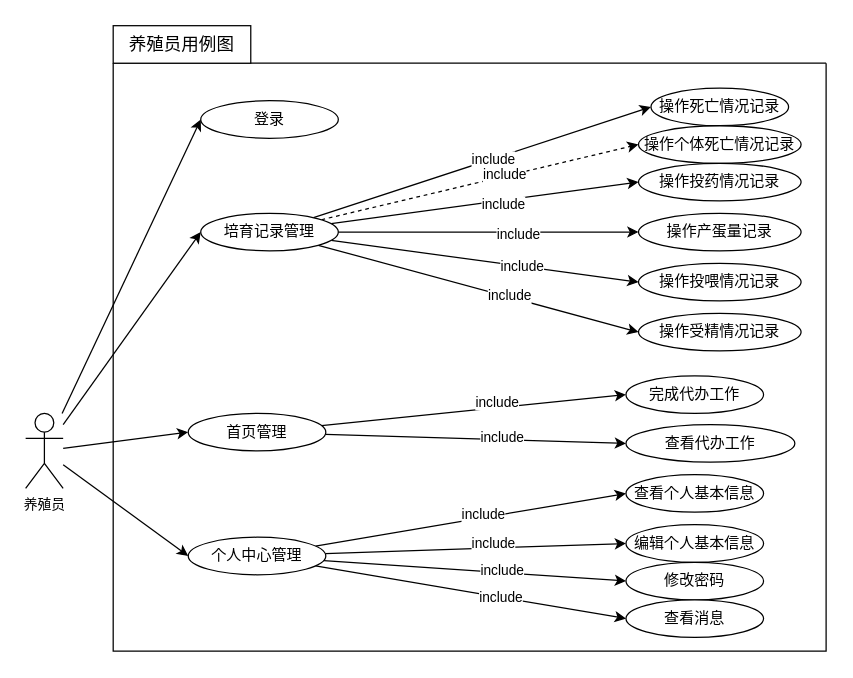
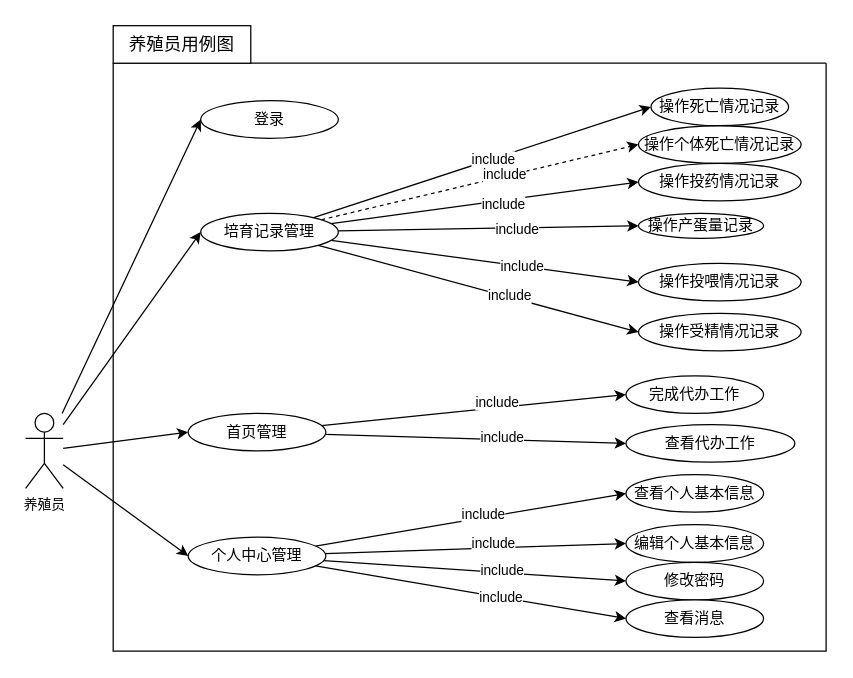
(719, 232) -> (701, 226)
